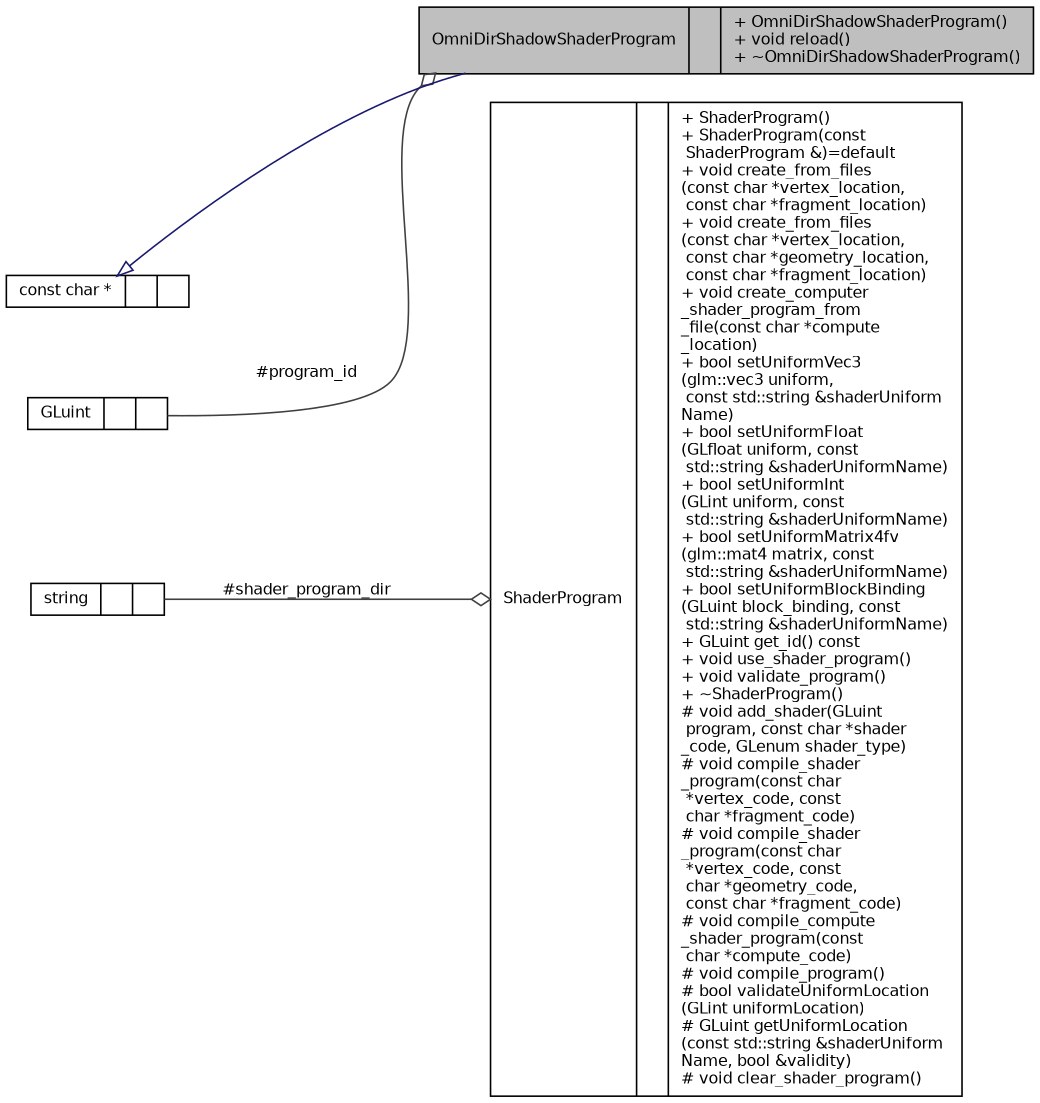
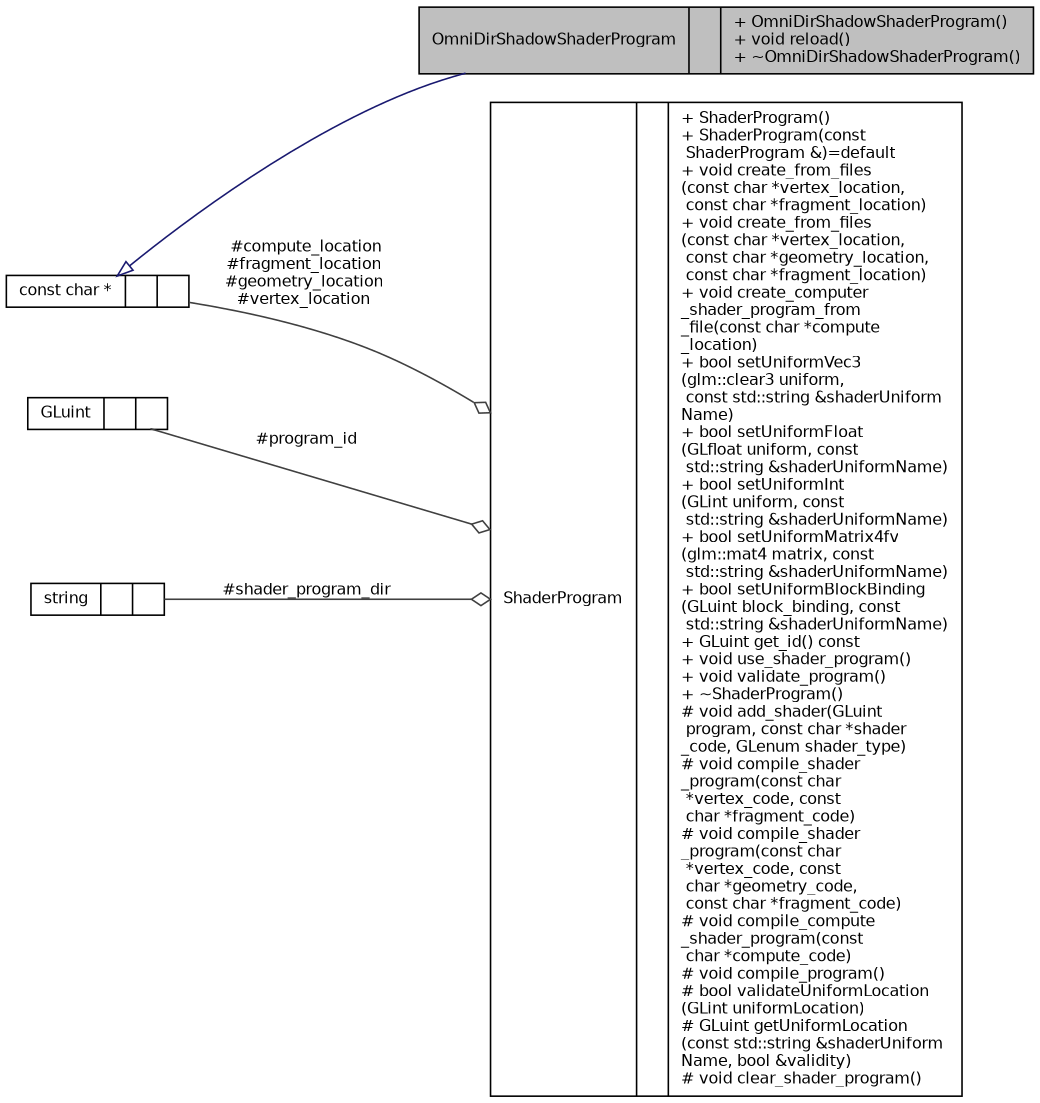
none -> (337, 337)
(405, 348) -> (311, 476)
(758, 380) -> (763, 380)
